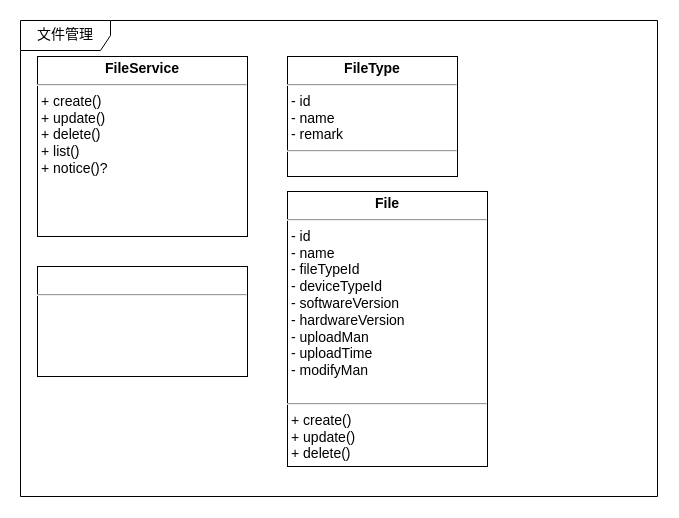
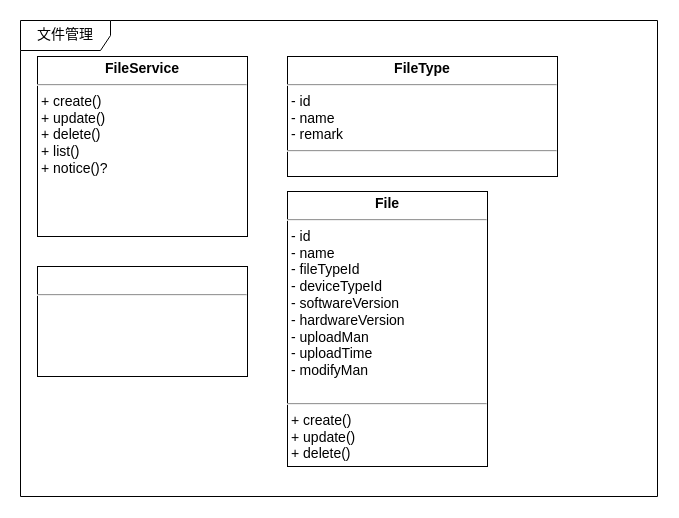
(373, 117) -> (423, 117)
